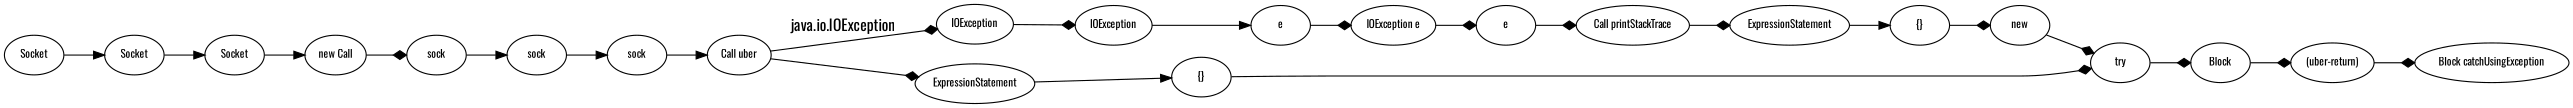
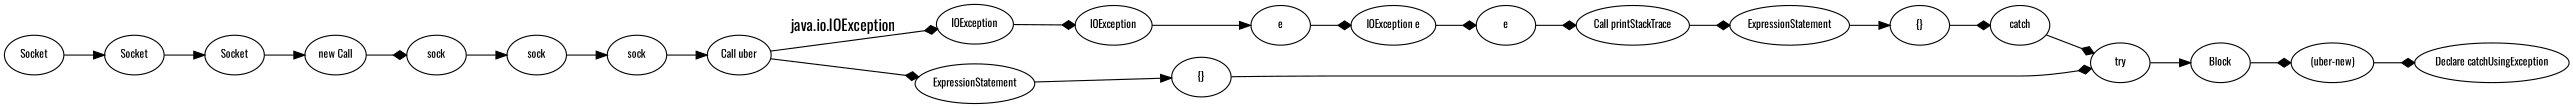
(2020, 25) -> (2020, 25)
(2165, 63) -> (2165, 63)
(2332, 63) -> (2332, 63)
(2492, 63) -> (2492, 63)
